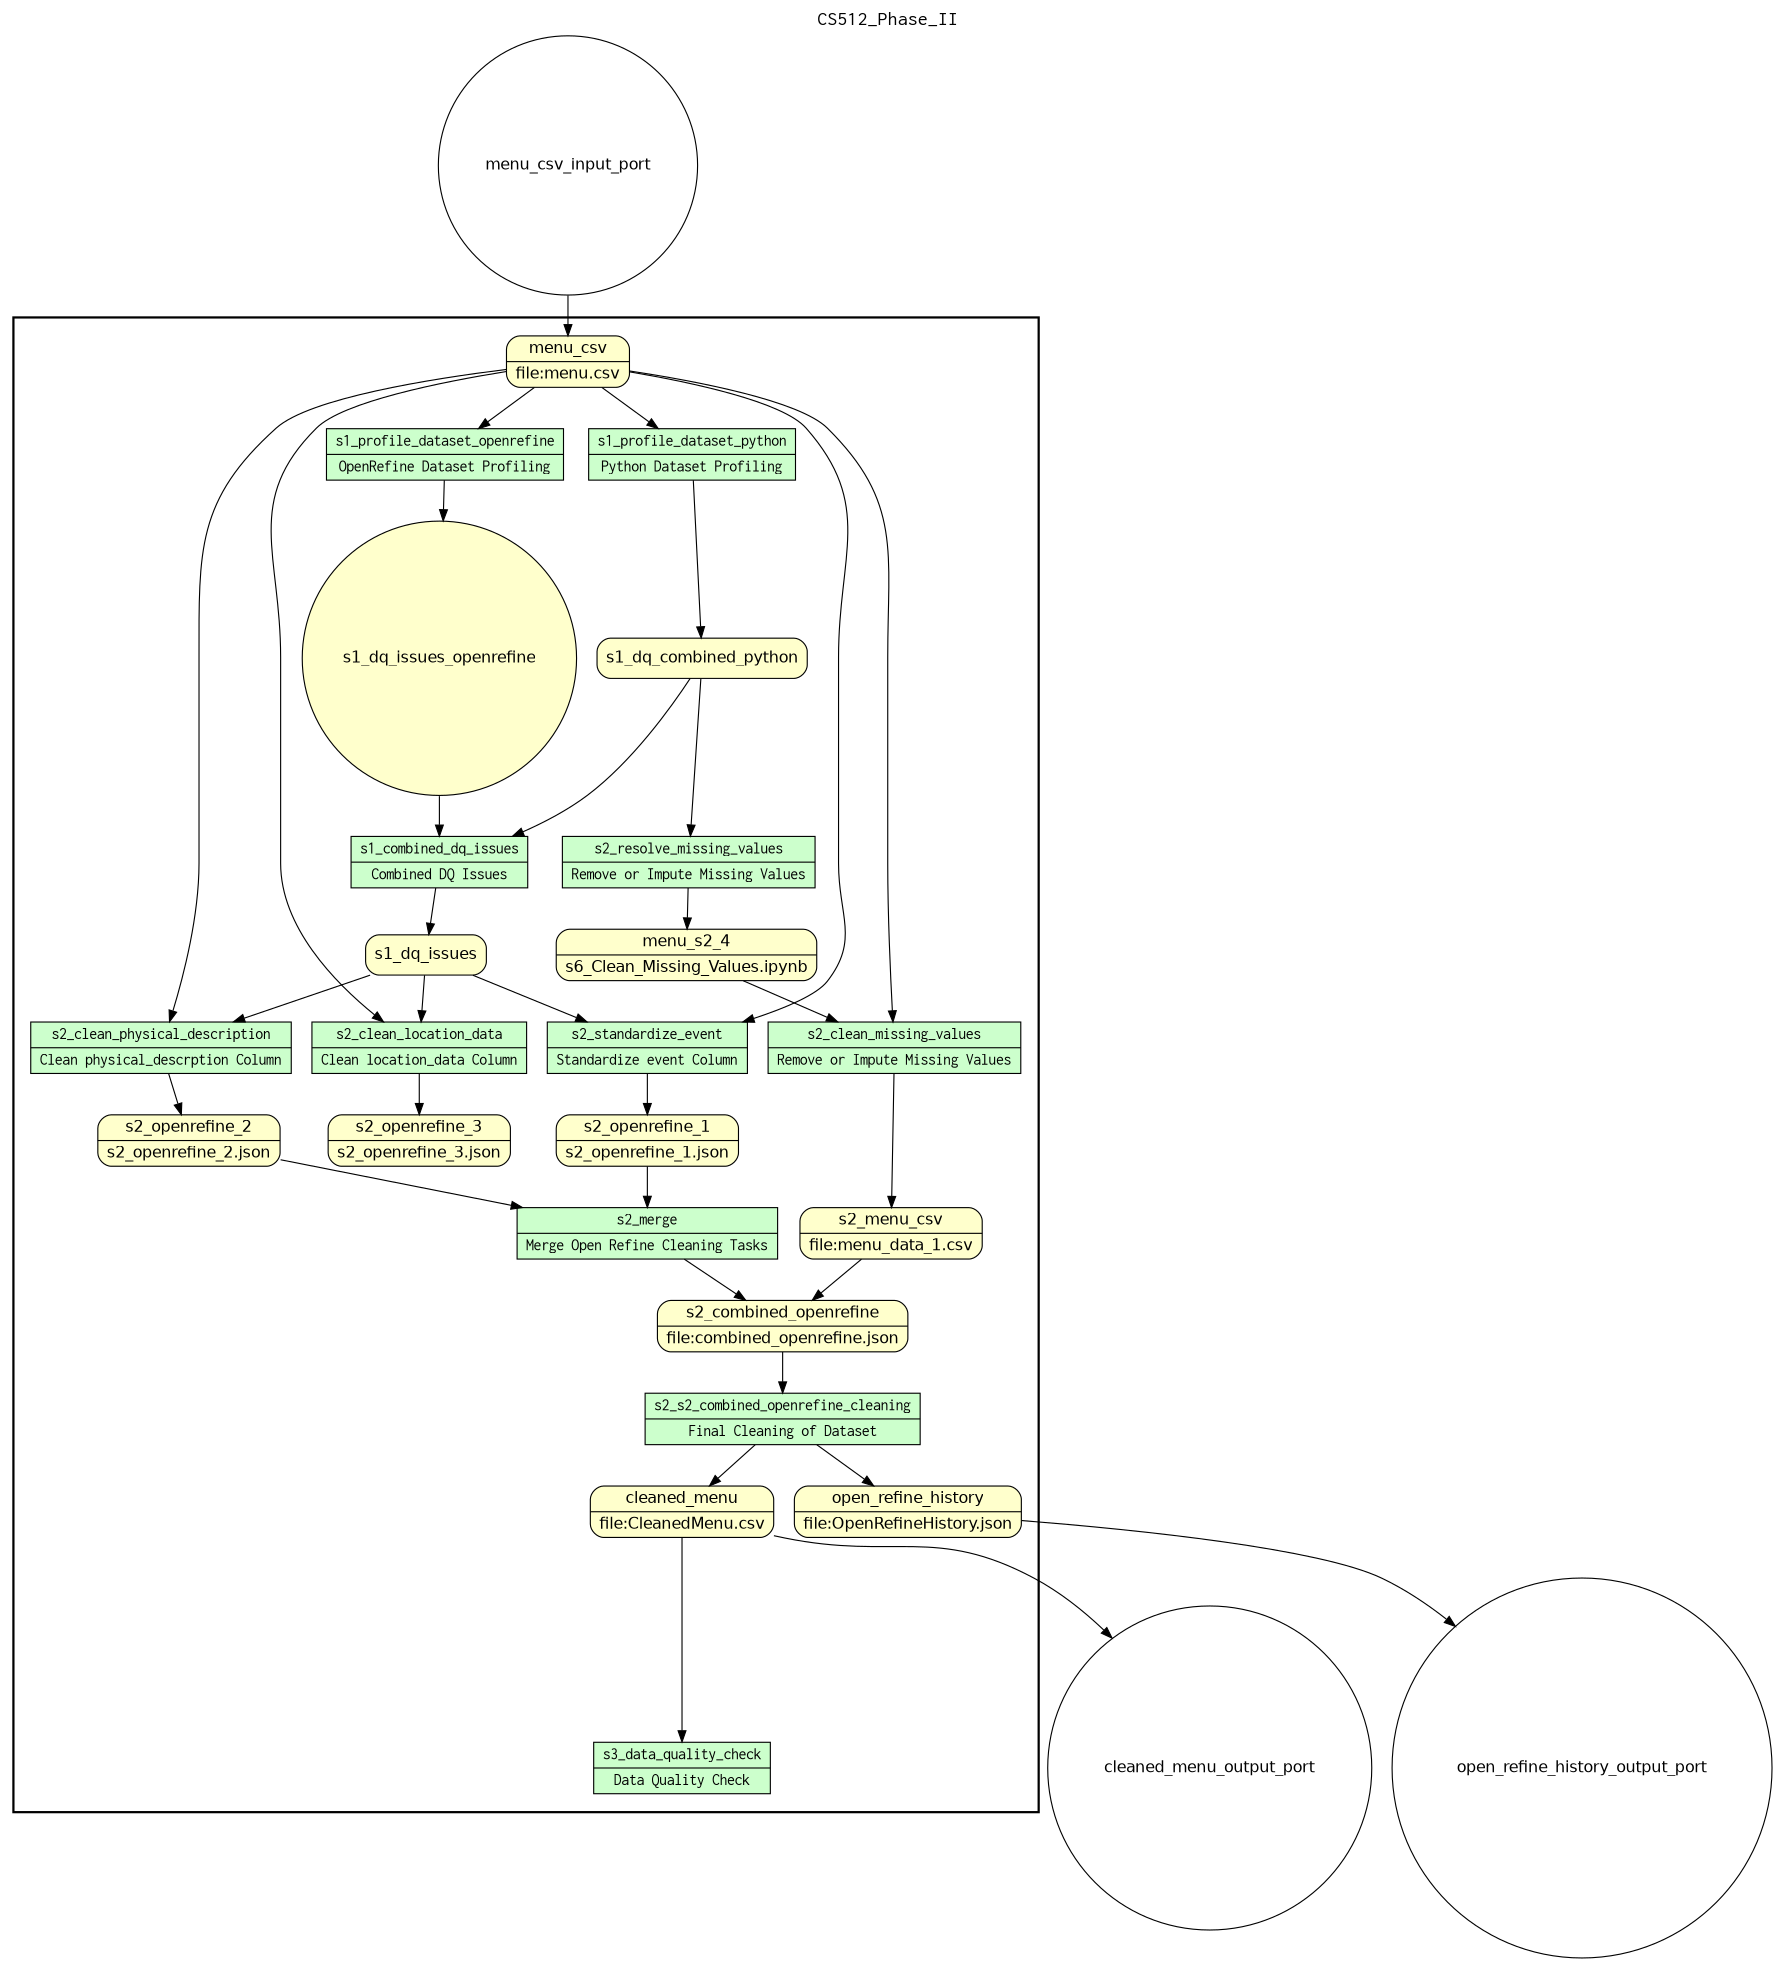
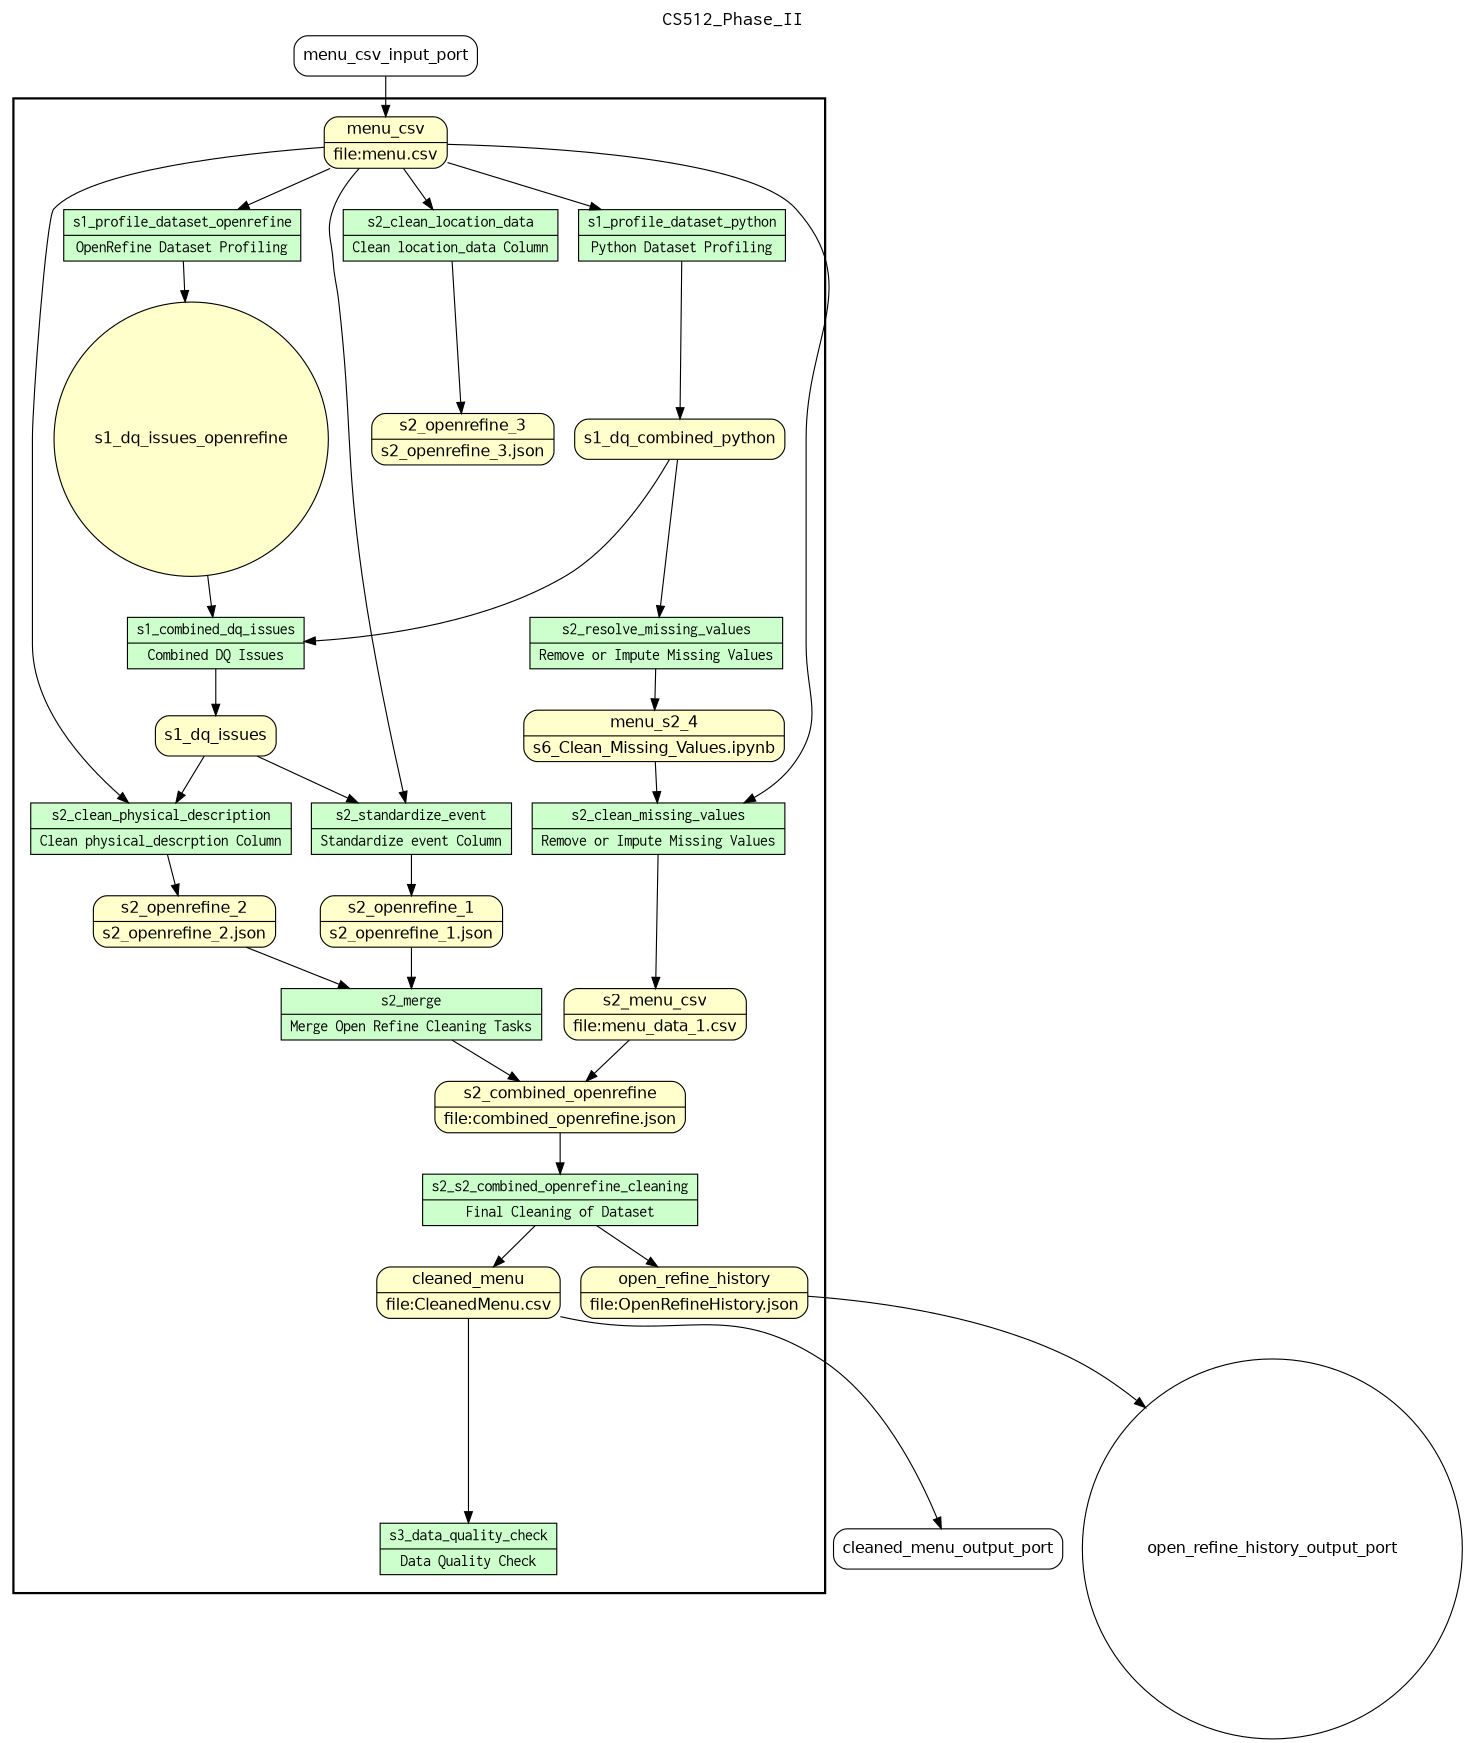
(568, 165) -> (386, 56)
(423, 993) -> none
(1210, 1768) -> (948, 1549)
